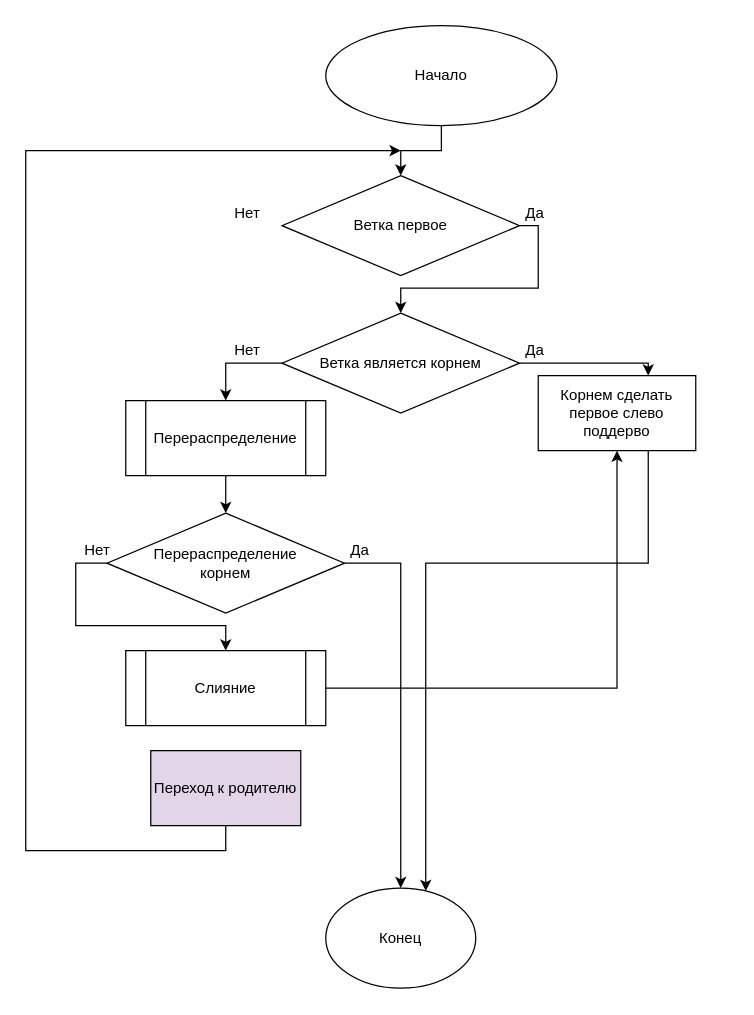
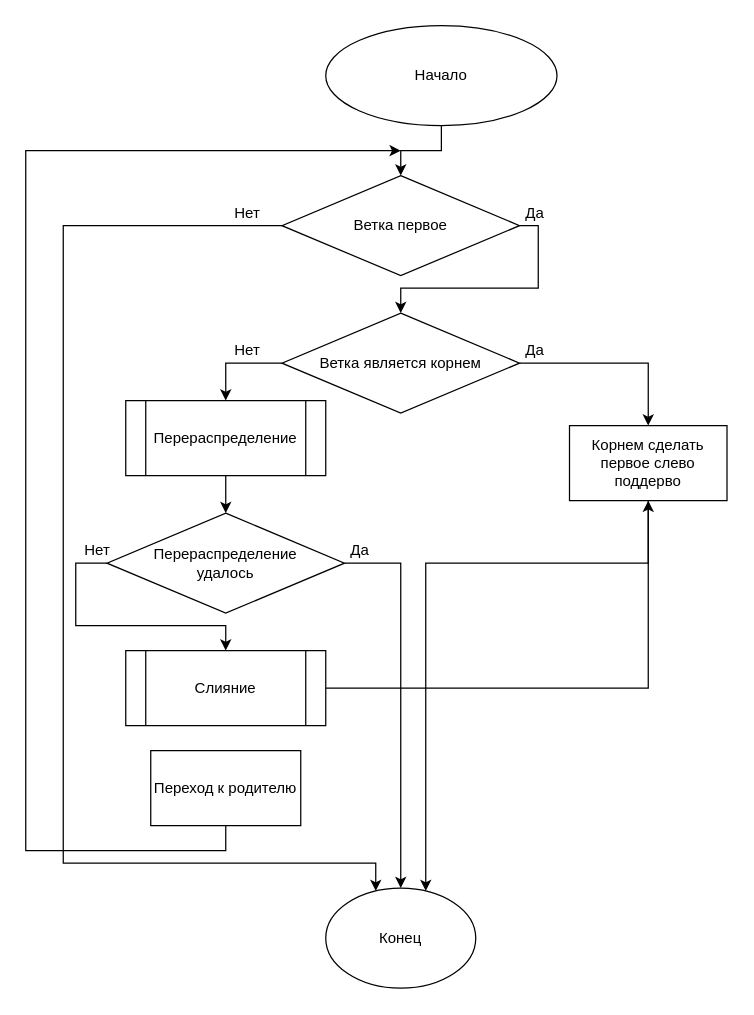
(617, 413) -> (648, 463)
(226, 563) -> (226, 563)
none -> (63, 601)
(226, 788) -> (226, 788)
